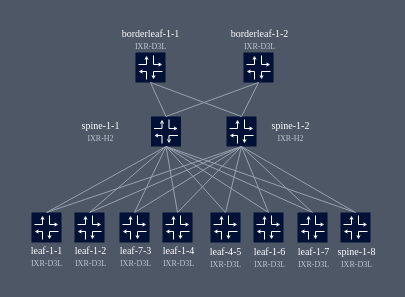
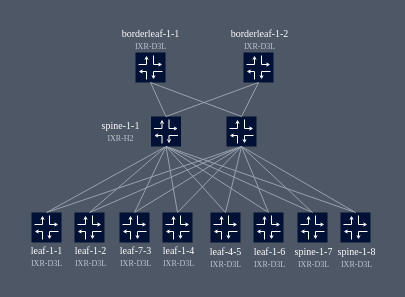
(100, 132) -> (120, 132)
(290, 132) -> none
(314, 258) -> (314, 258)
